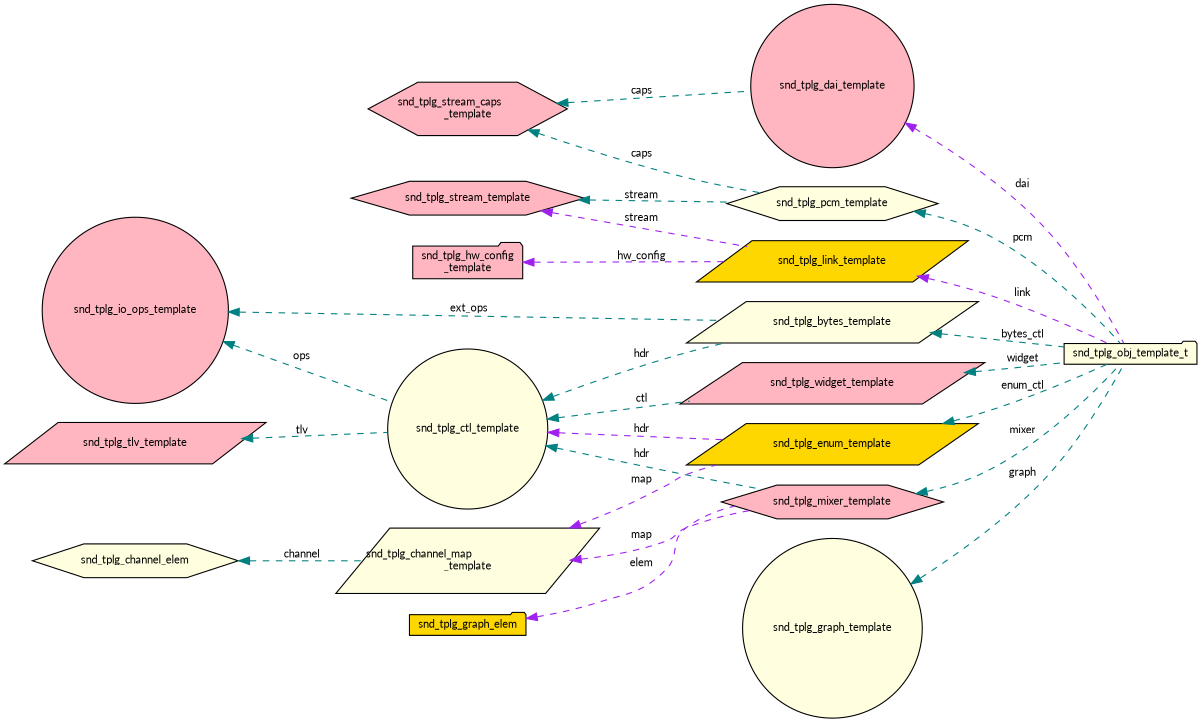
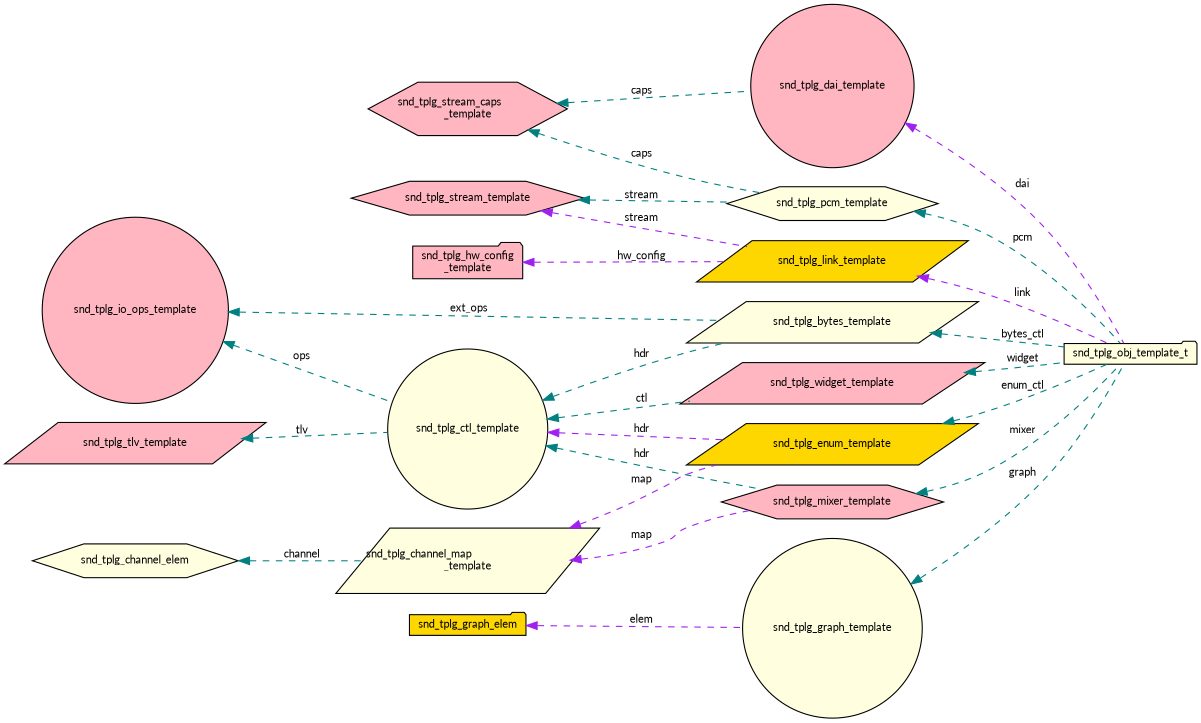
(652, 582) -> (640, 627)
